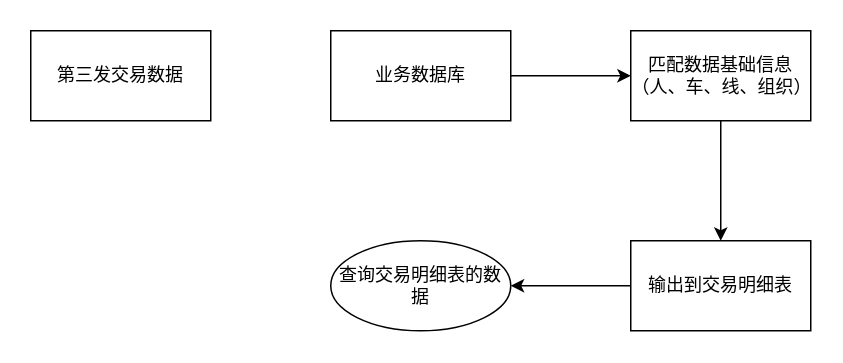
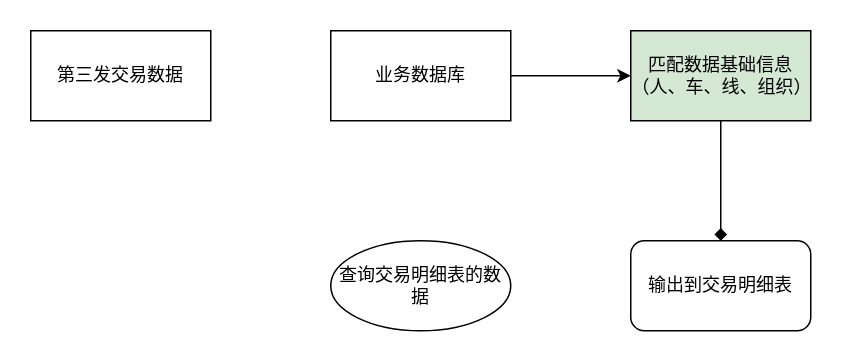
(721, 76) -> (721, 76)
(721, 229) -> (721, 228)
(576, 286) -> none
(721, 286) -> (721, 286)
